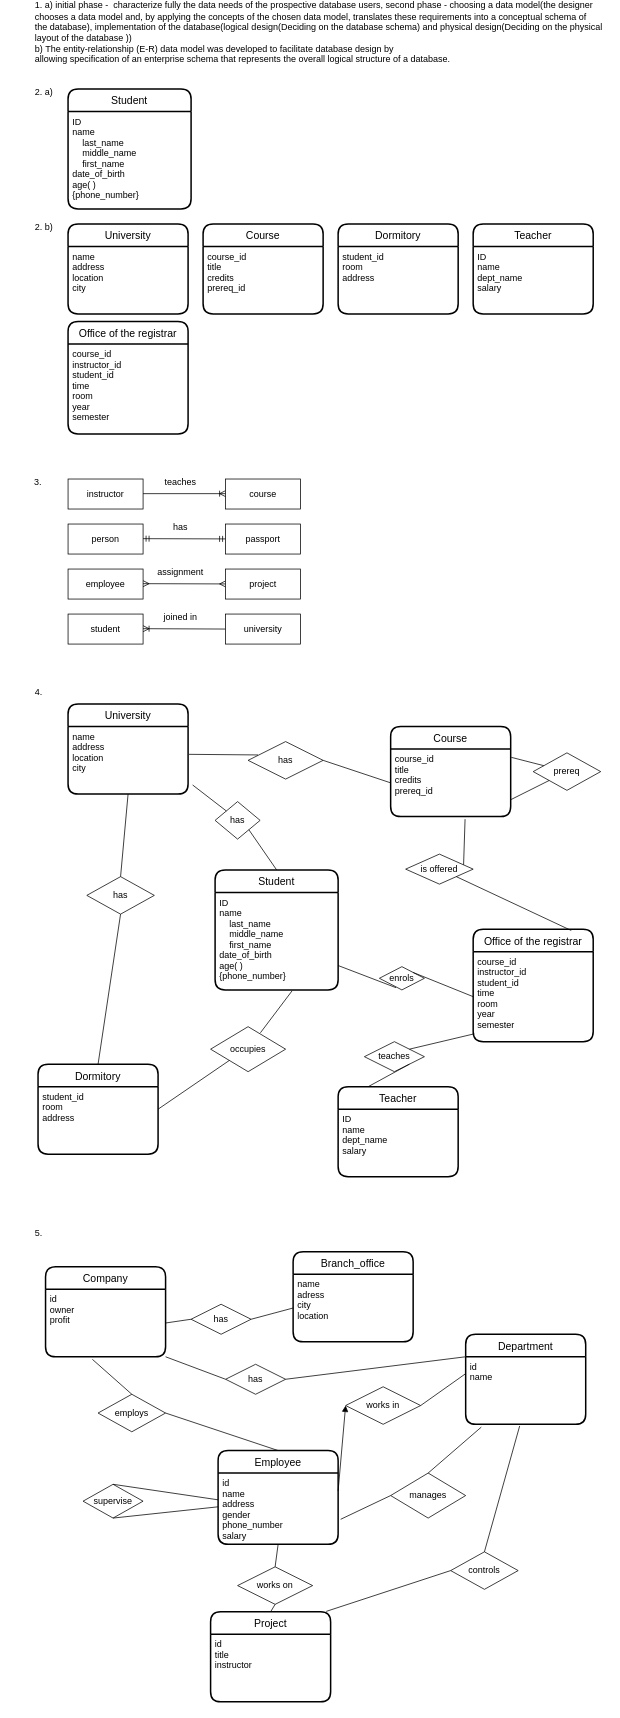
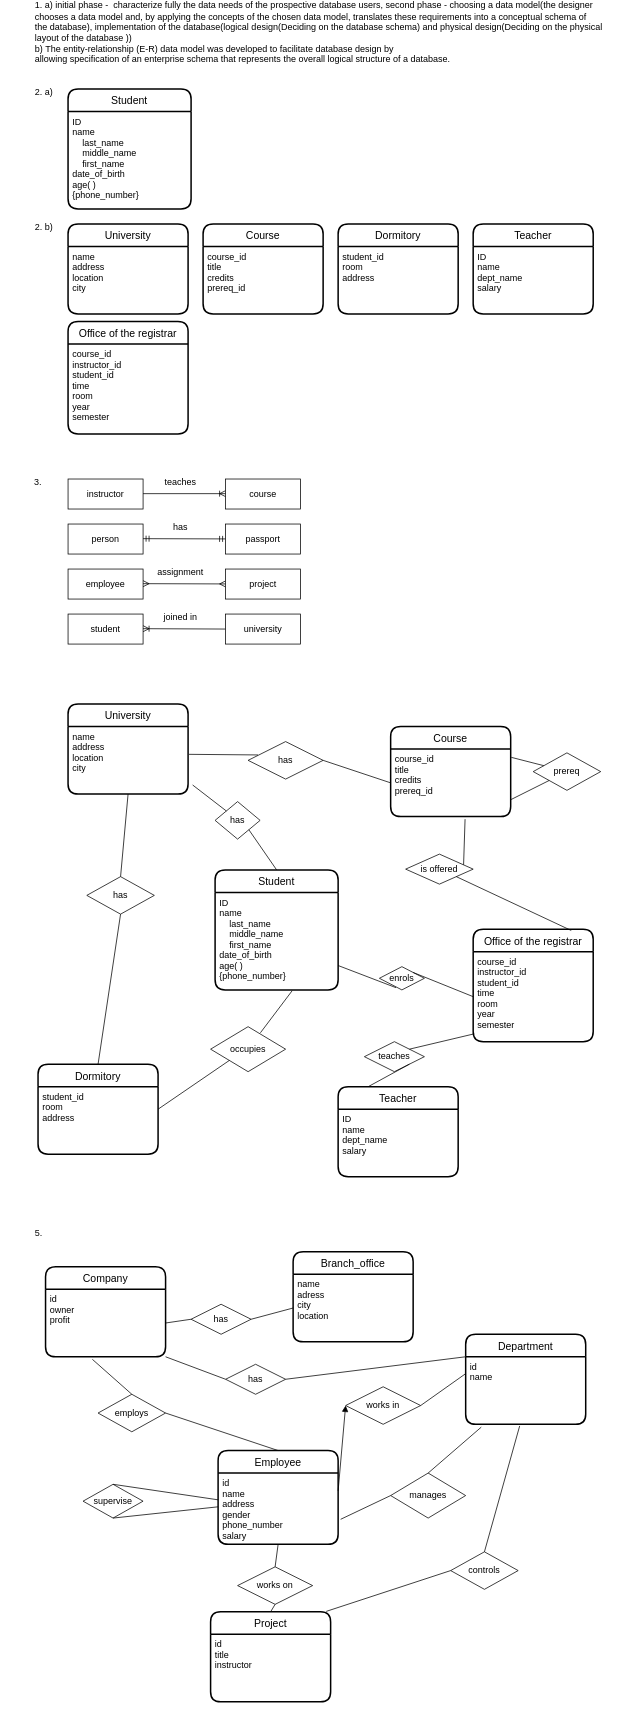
(56, 693) -> none
